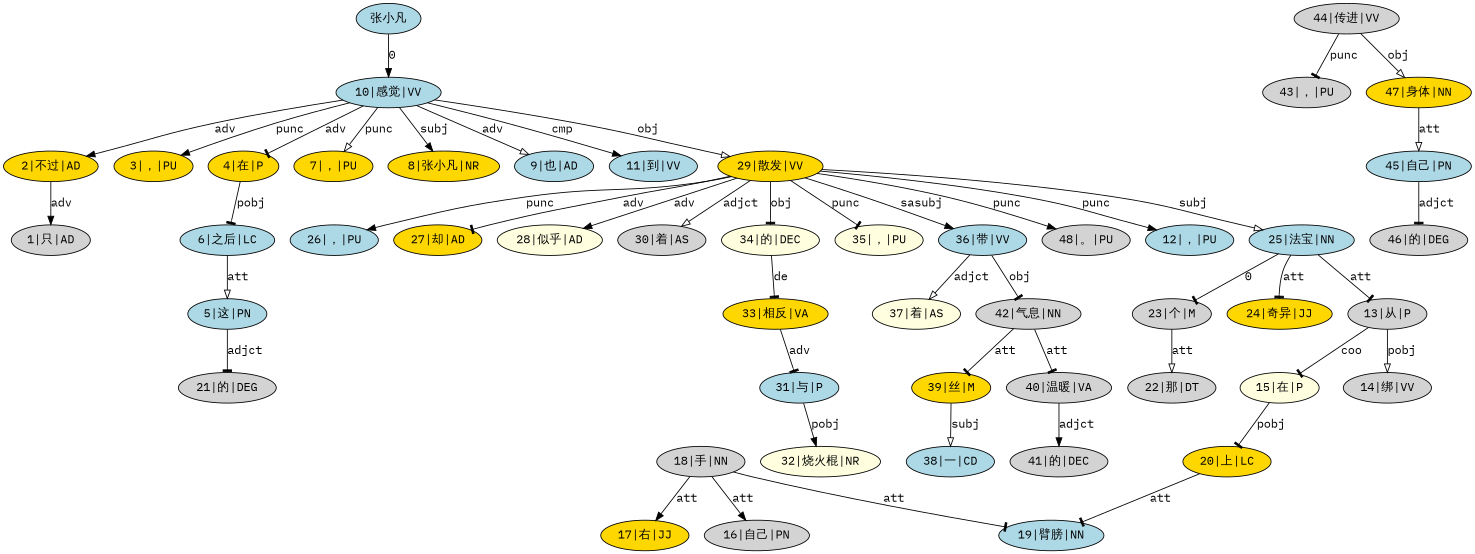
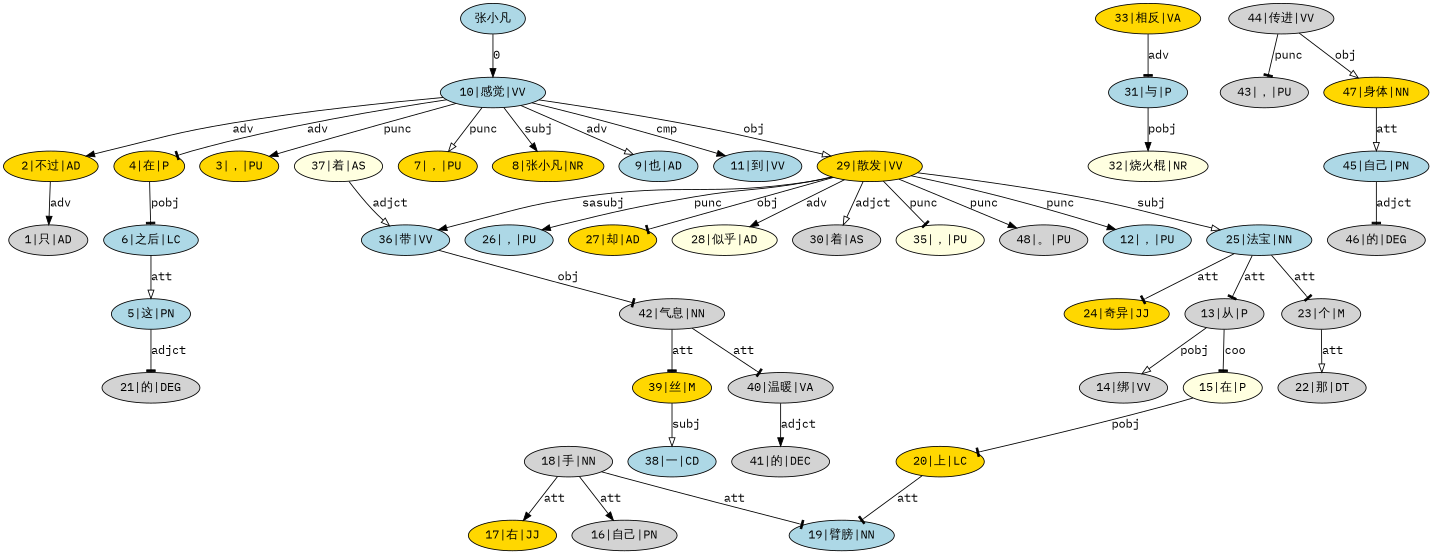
(633, 203) -> (767, 203)
(770, 240) -> none
(952, 274) -> (365, 202)
(1249, 277) -> (1305, 277)
